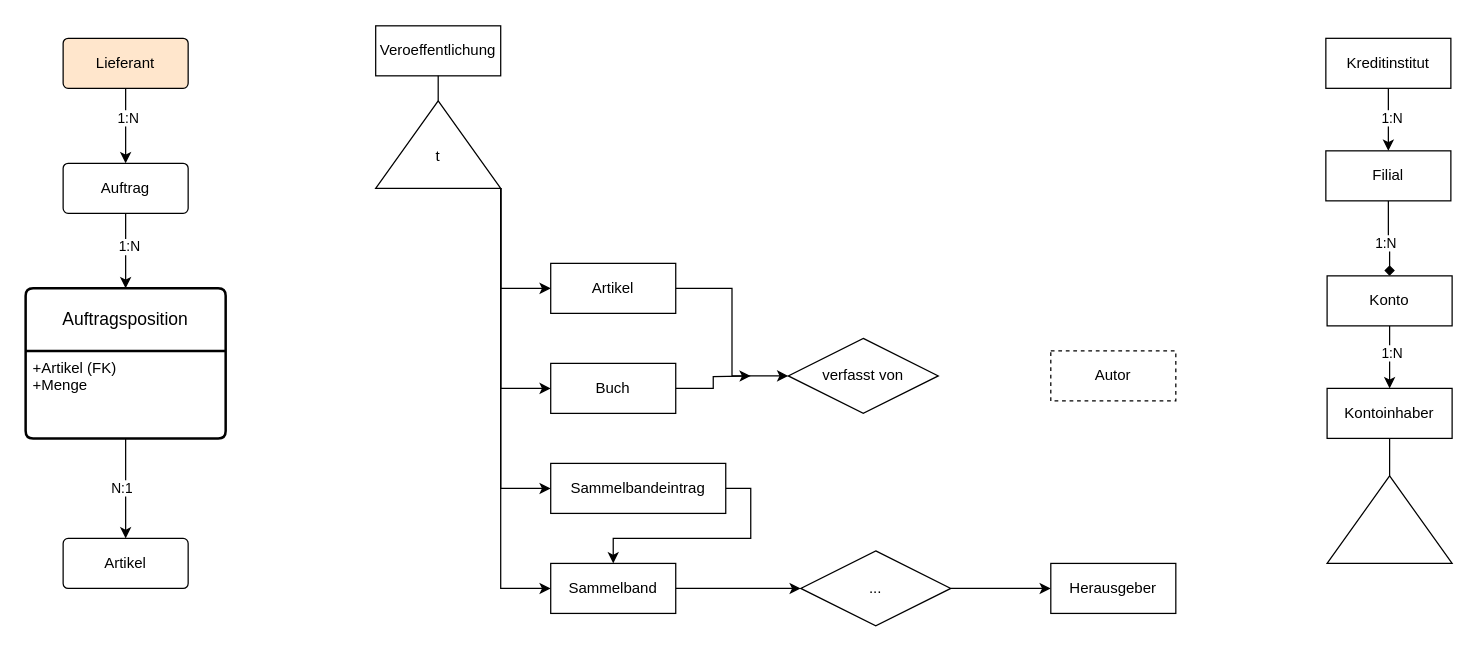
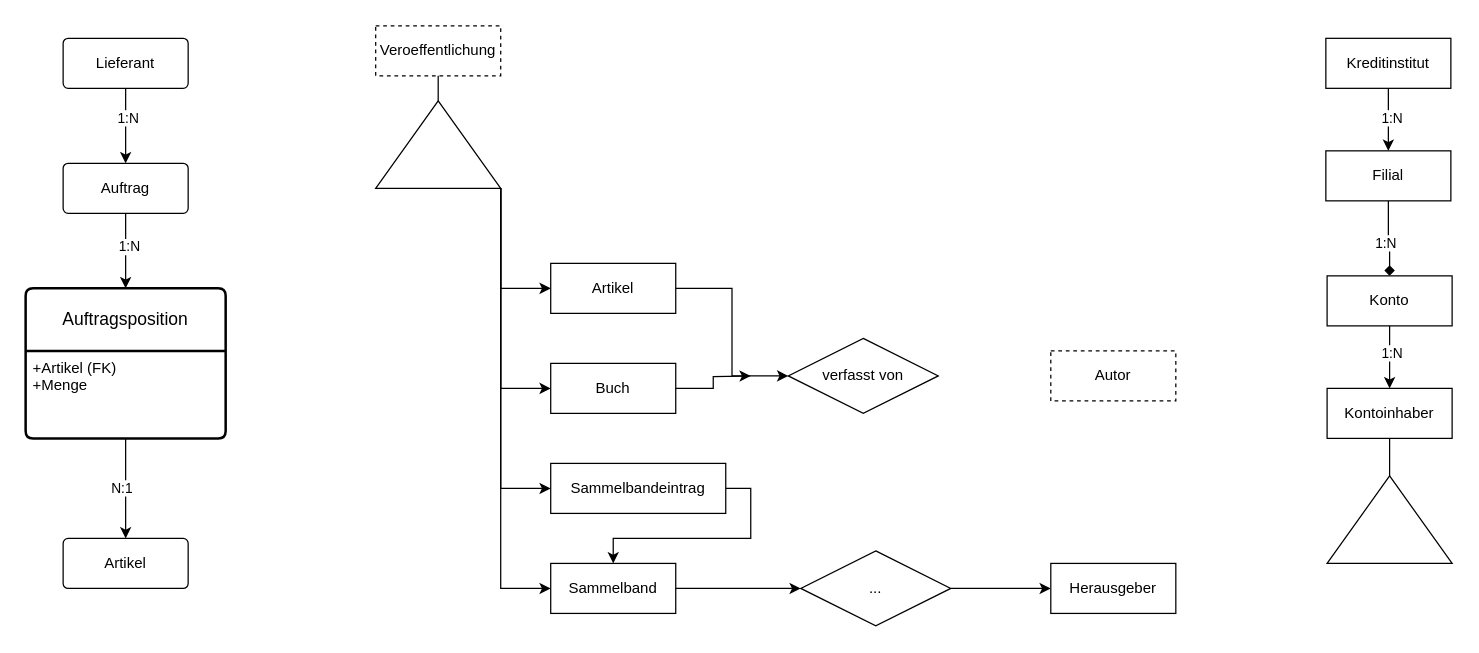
(438, 51) -> (438, 51)
(126, 63) -> (126, 63)
(438, 157) -> none
